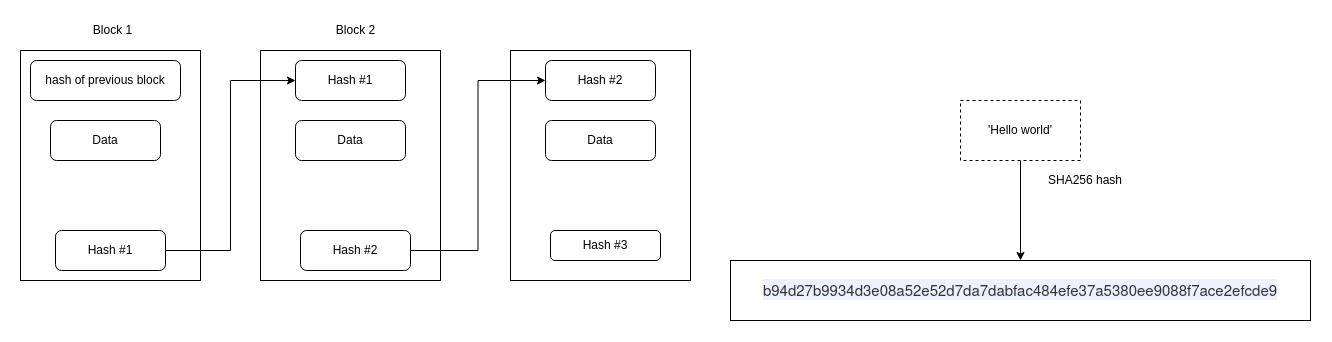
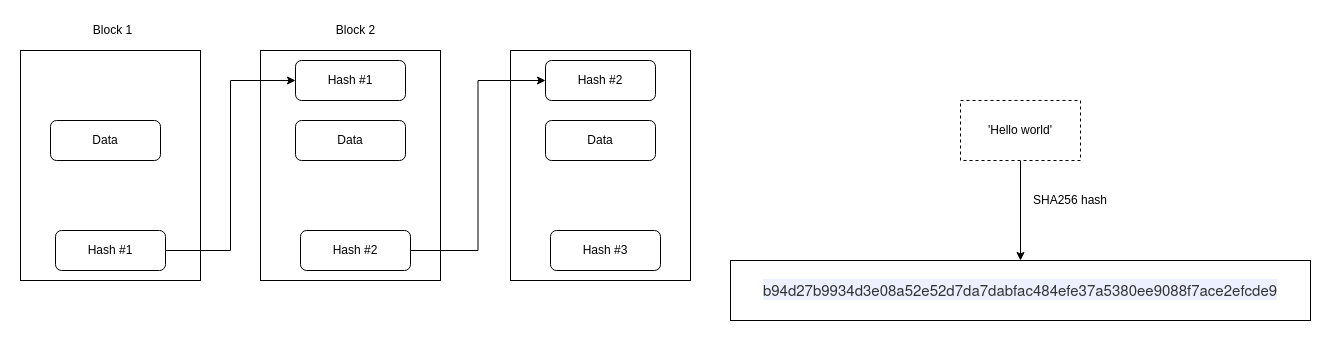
(106, 81) -> none
(1086, 181) -> (1071, 201)
(606, 246) -> (606, 251)
